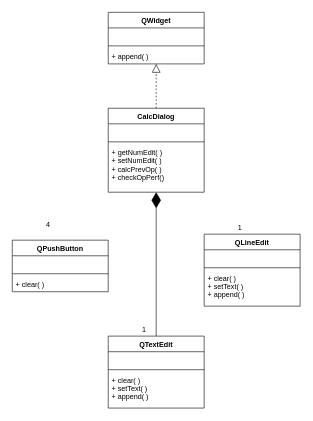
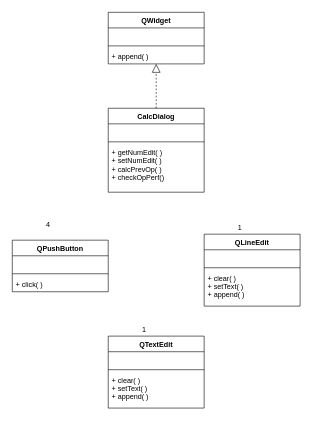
(156, 209) -> none
(33, 284) -> (32, 284)
